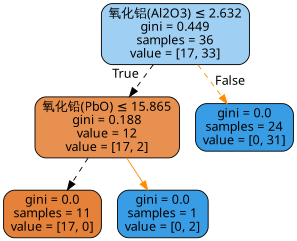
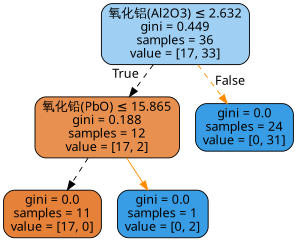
(107, 134) -> (107, 134)
